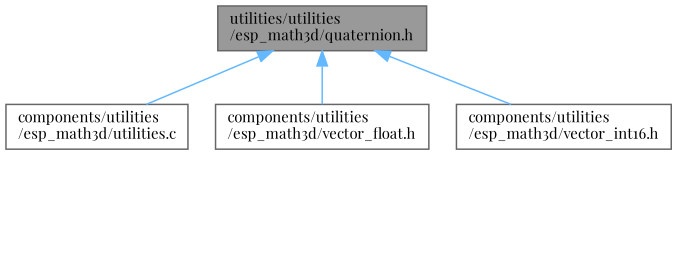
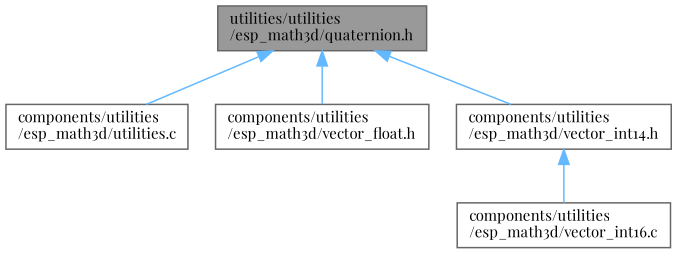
(564, 127) -> (564, 127)
none -> (564, 225)
